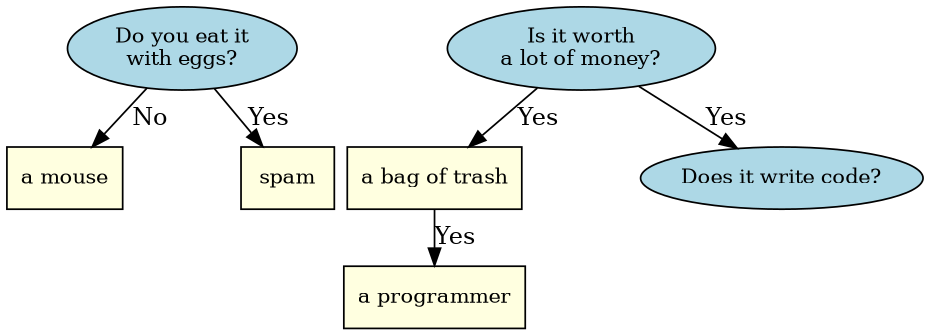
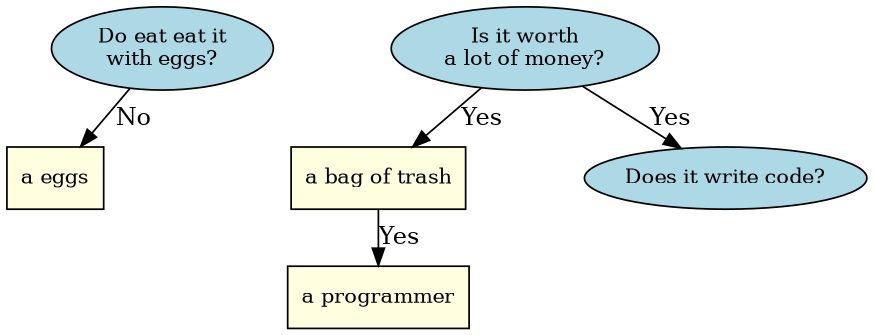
(182, 48) -> (162, 48)
(65, 178) -> (55, 178)
(288, 178) -> none
